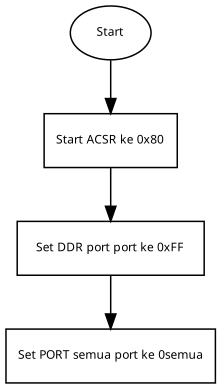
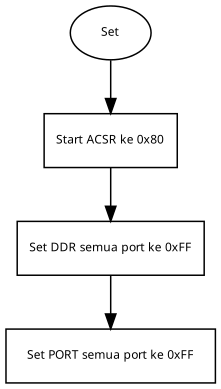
(111, 33) -> (111, 33)
(111, 248) -> (111, 248)
(111, 356) -> (111, 356)
